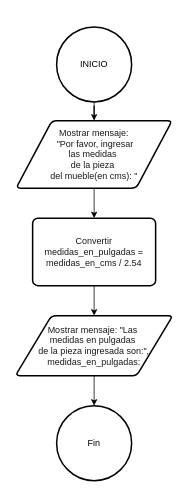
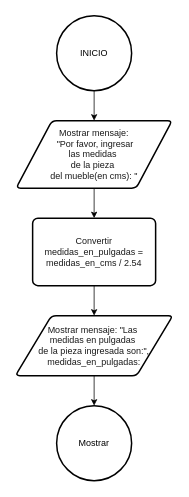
(94, 64) -> (94, 53)
(94, 443) -> (94, 443)
